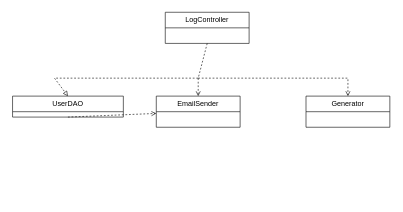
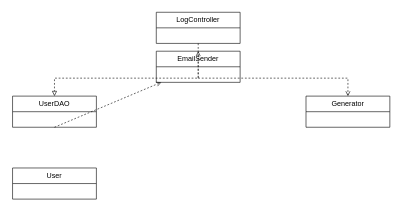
(207, 28) -> (198, 28)
(68, 107) -> (54, 112)
(198, 112) -> (198, 67)
none -> (54, 184)
